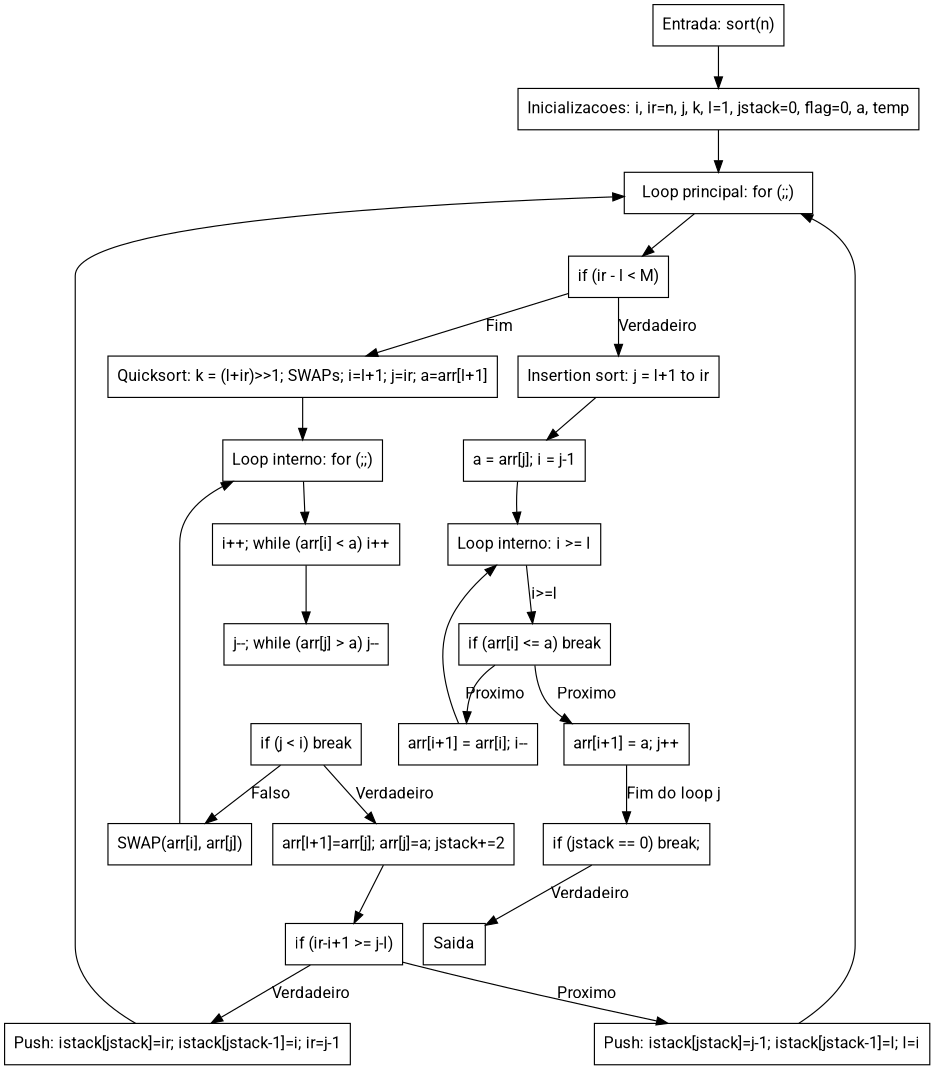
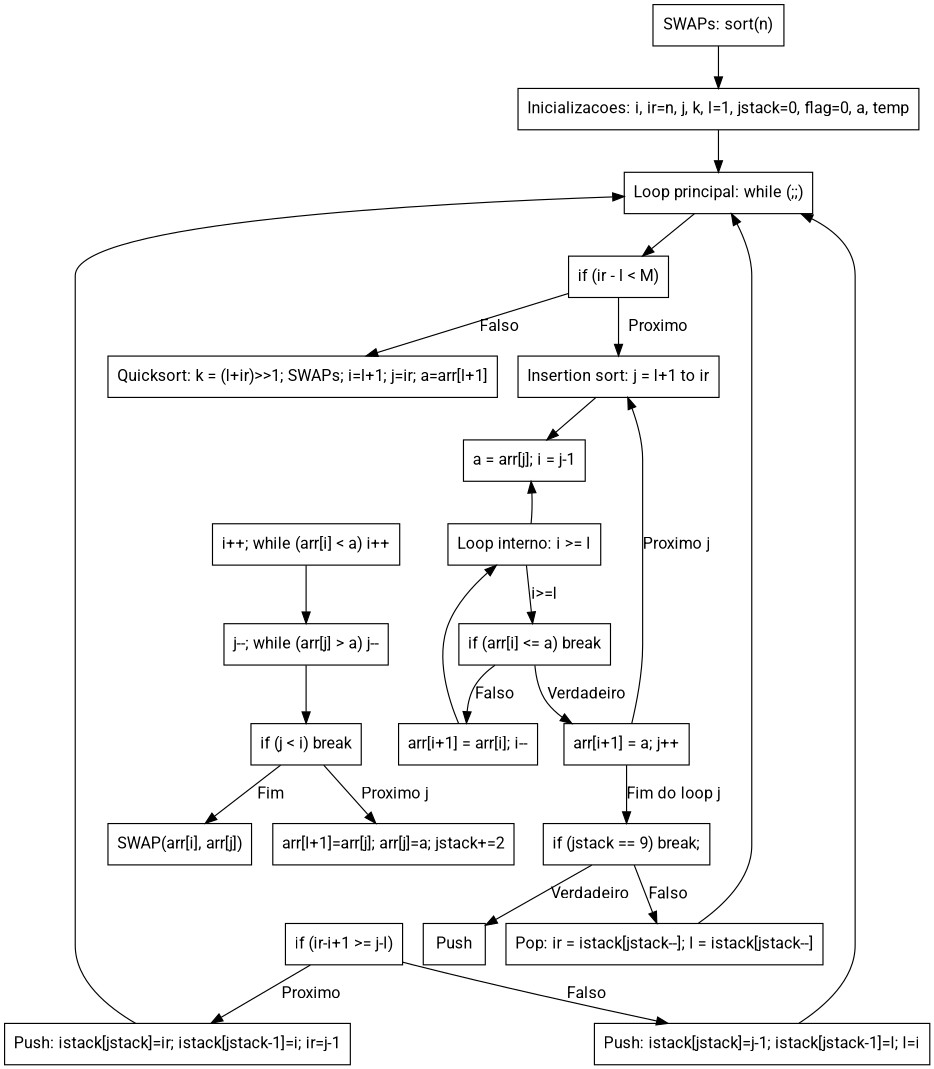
(718, 25) -> (718, 25)
(718, 193) -> (718, 193)
(500, 327) -> (500, 327)
(658, 327) -> (658, 327)
(303, 461) -> none
(517, 497) -> (532, 508)
none -> (643, 566)
none -> (306, 689)
(495, 694) -> (495, 694)
(587, 694) -> (587, 694)
(271, 794) -> (271, 794)
(395, 794) -> (395, 794)
(627, 844) -> (627, 844)
(371, 889) -> none
(454, 944) -> (454, 944)
none -> (664, 944)
(311, 994) -> (311, 994)
(587, 994) -> (587, 994)
